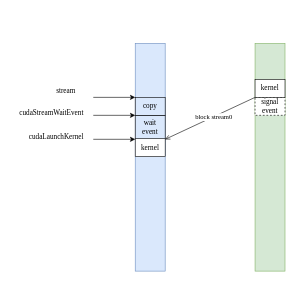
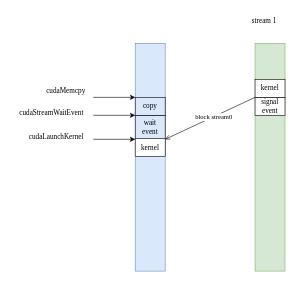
none -> (264, 21)
(66, 91) -> (66, 91)
(270, 107) -> (270, 107)
